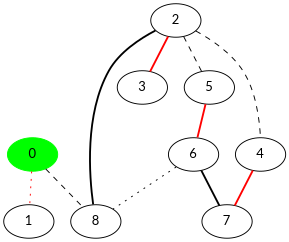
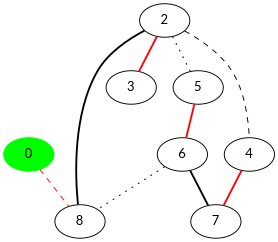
(193, 54) -> (181, 54)
(64, 188) -> (54, 188)
(29, 221) -> none
